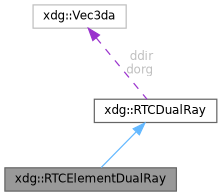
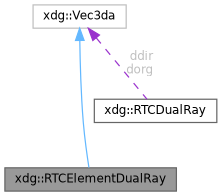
(119, 150) -> (82, 104)
